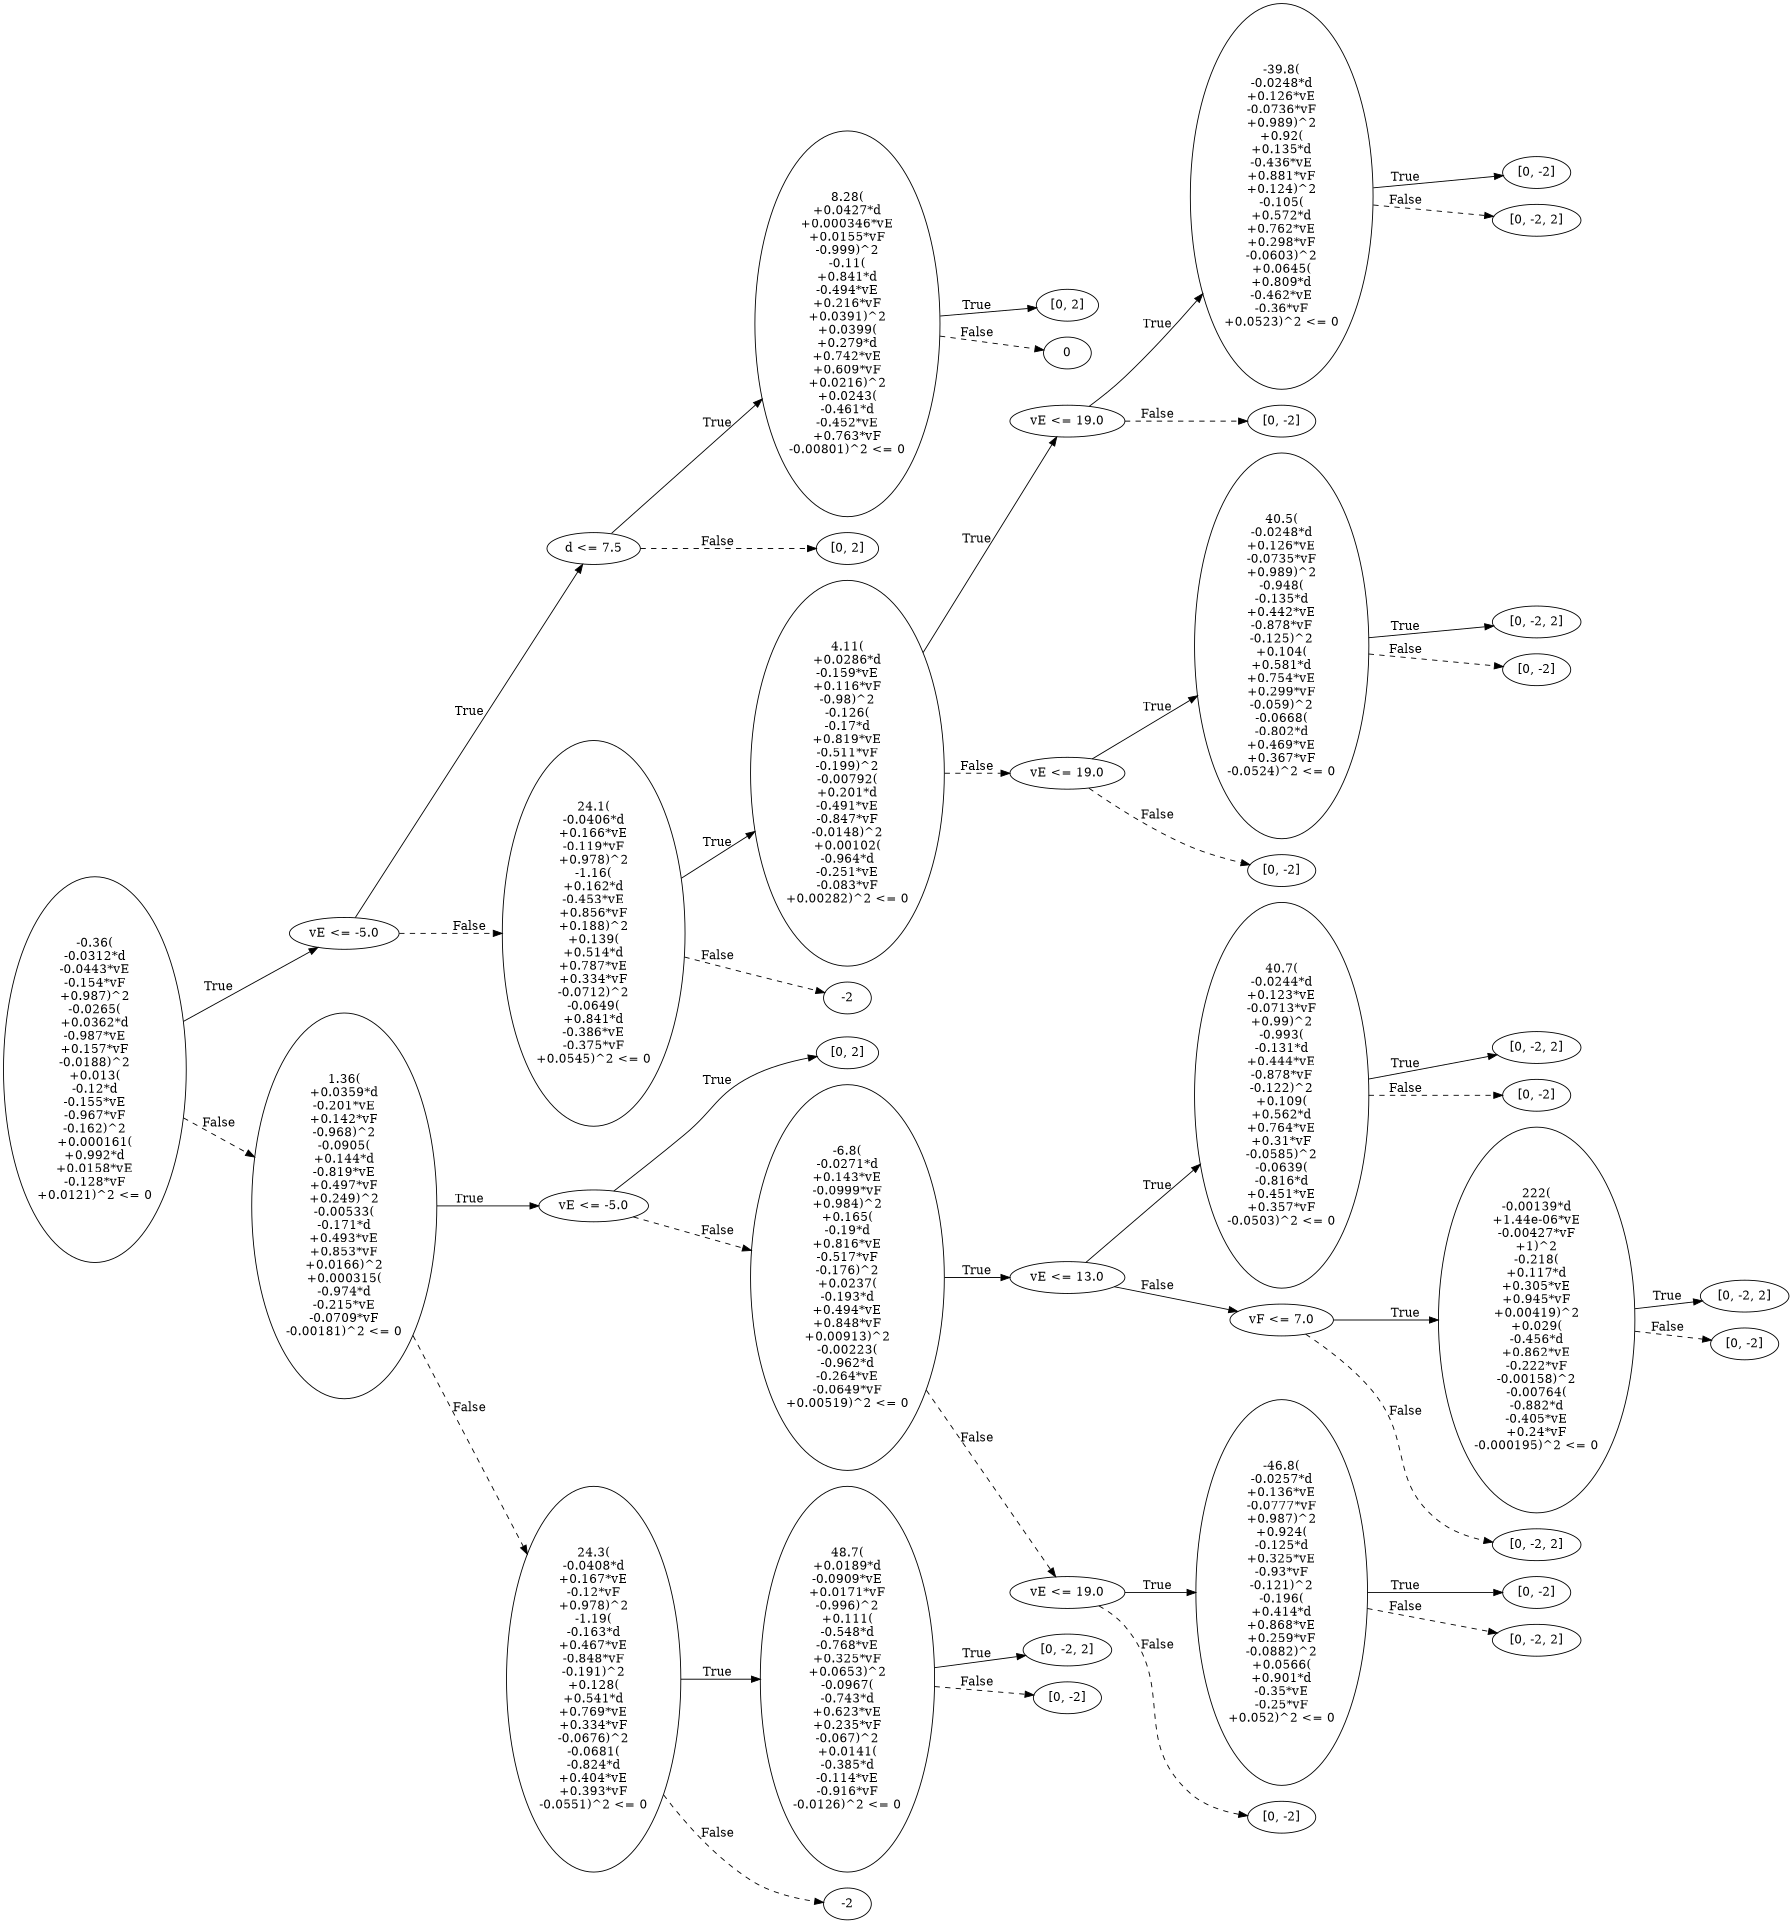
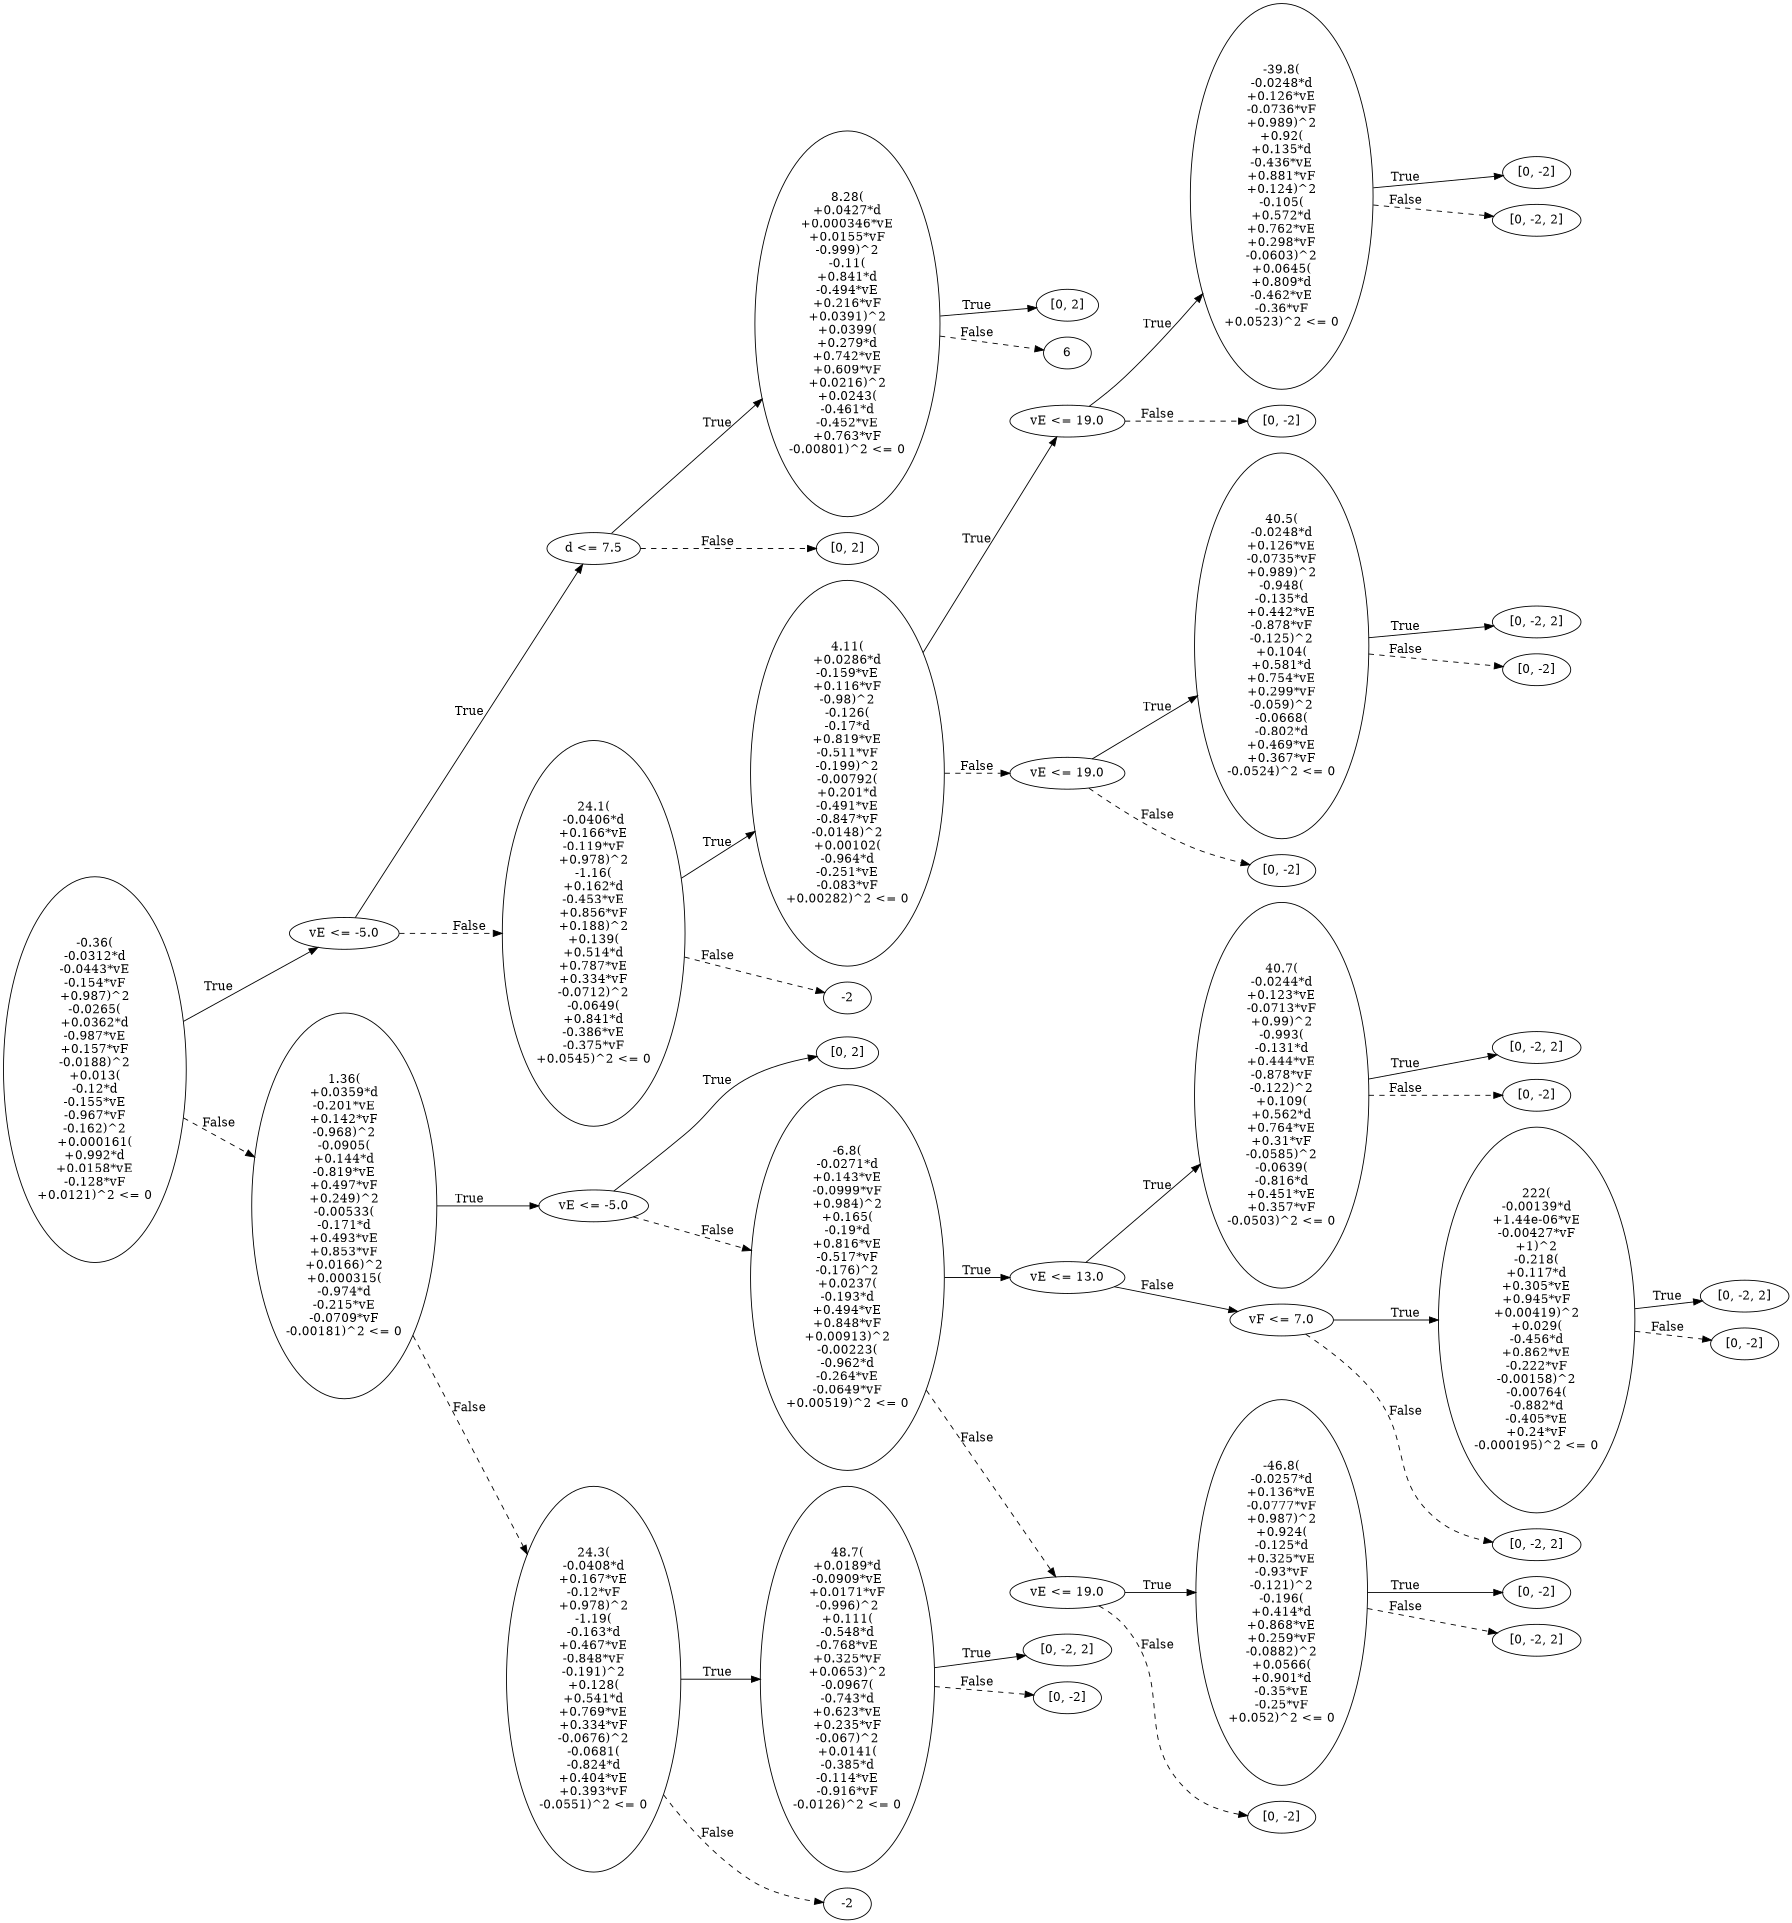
(1067, 353) -> (1067, 353)
